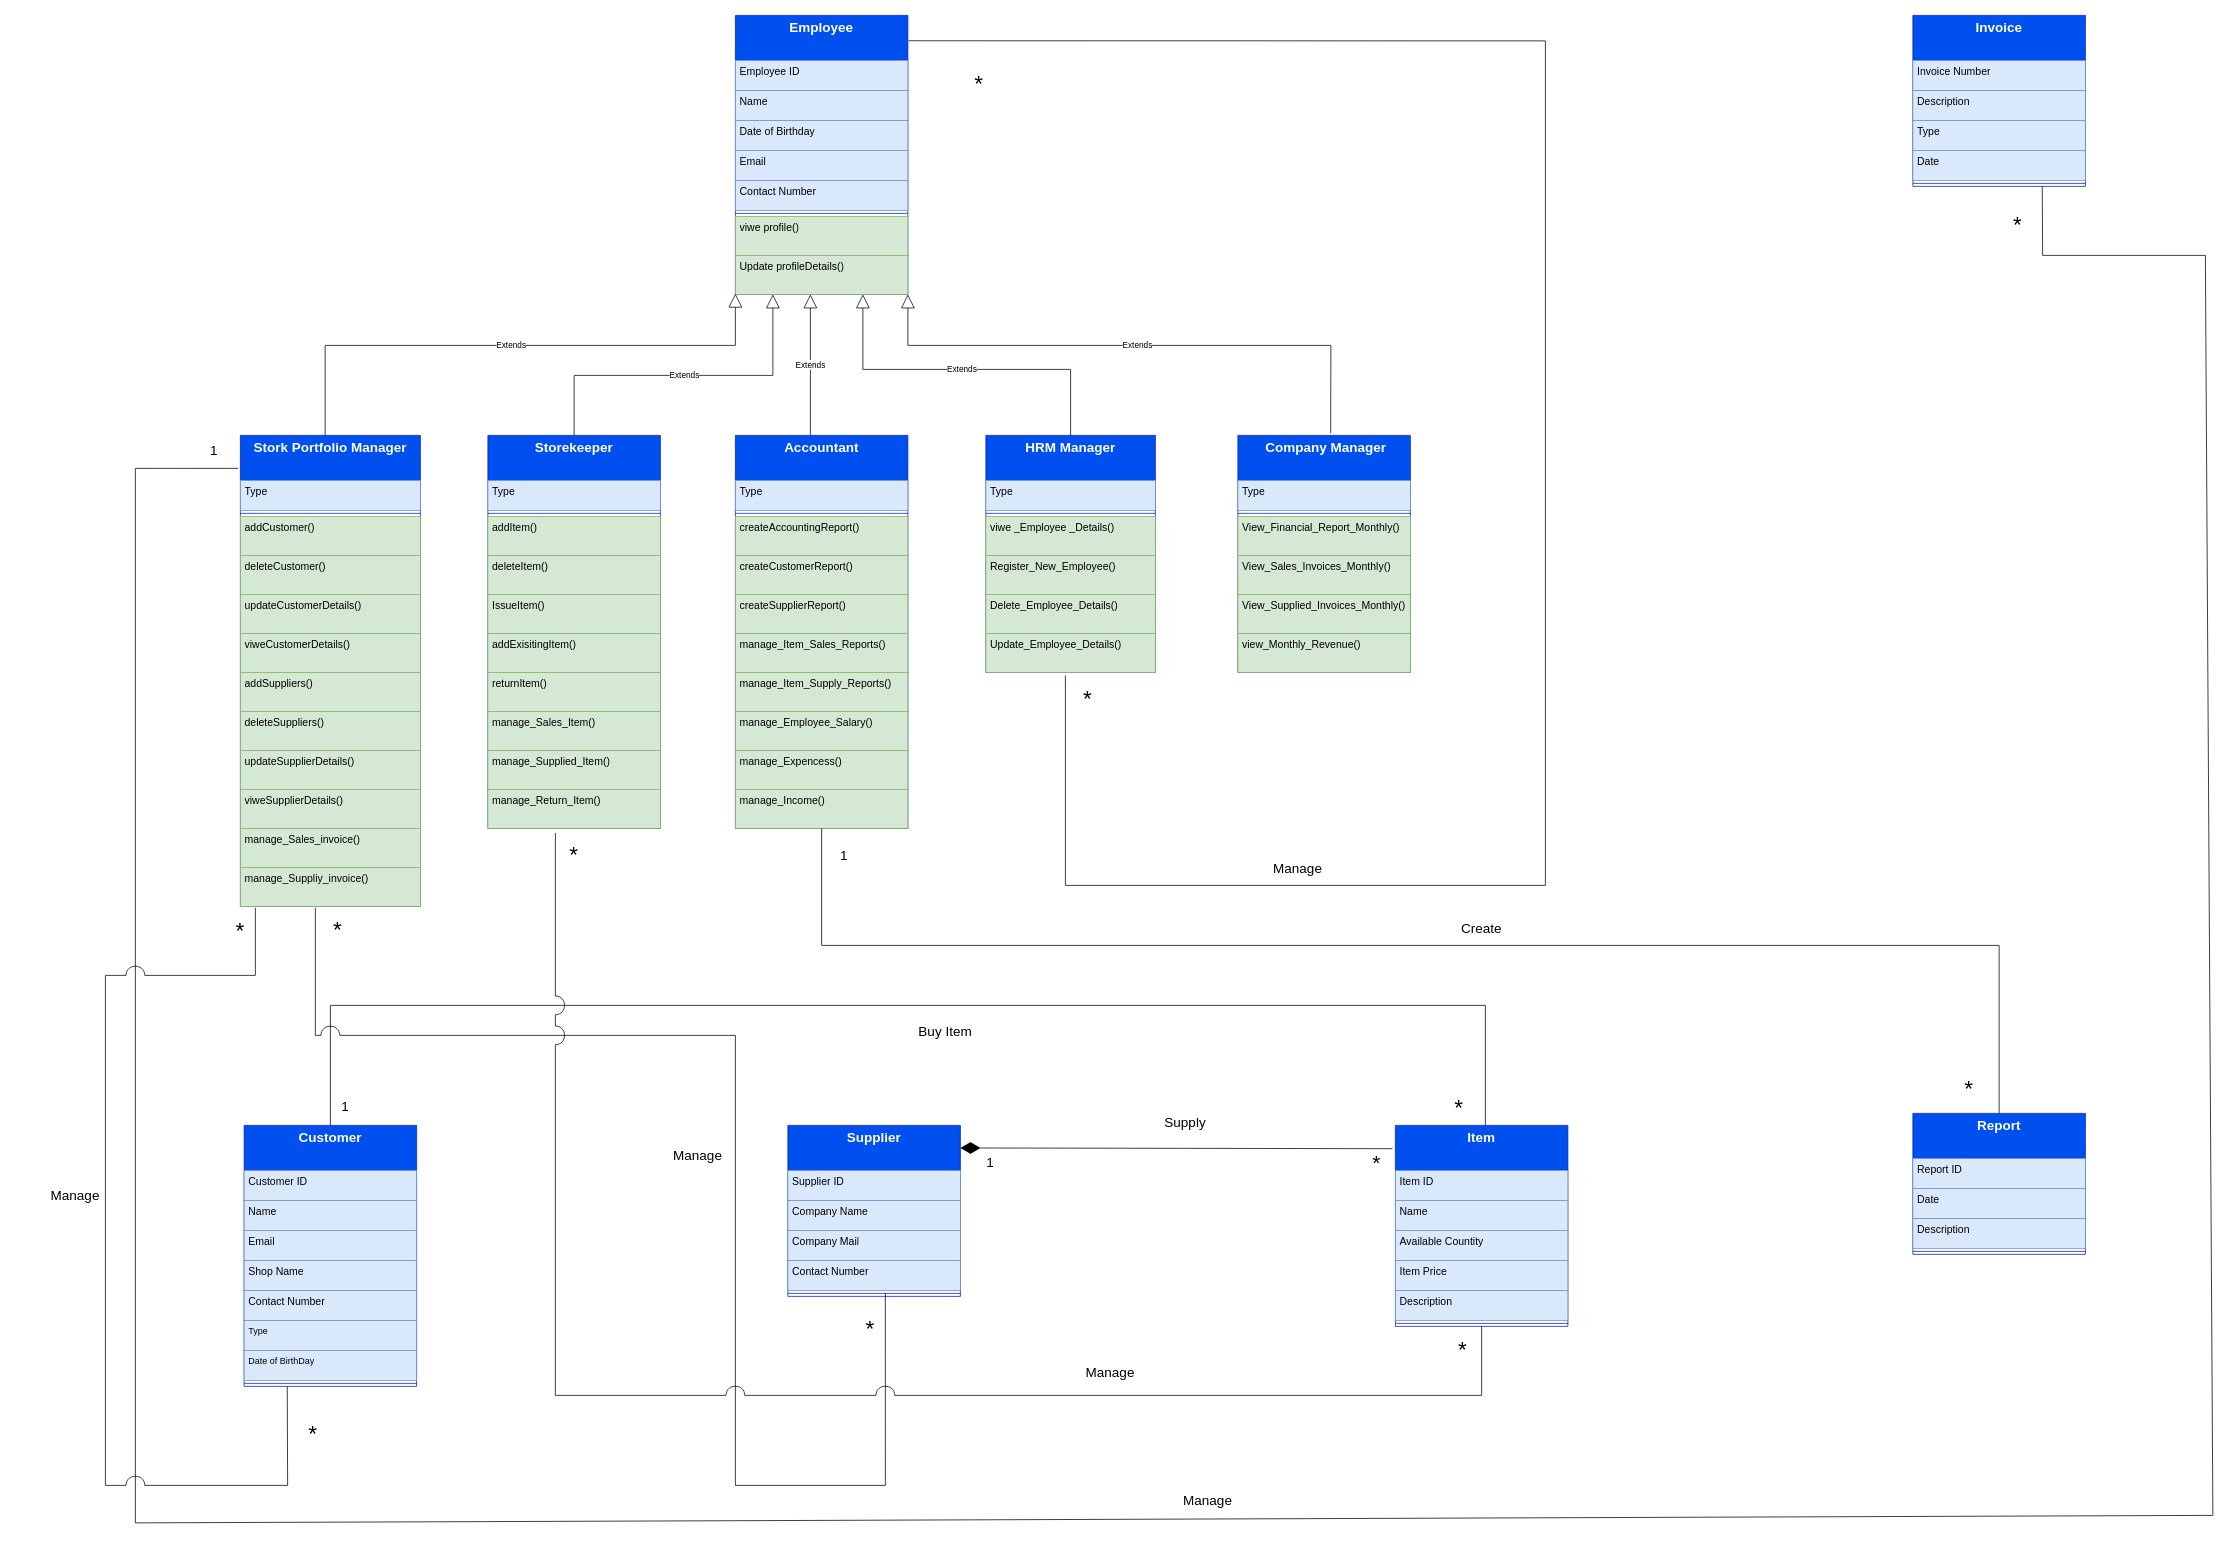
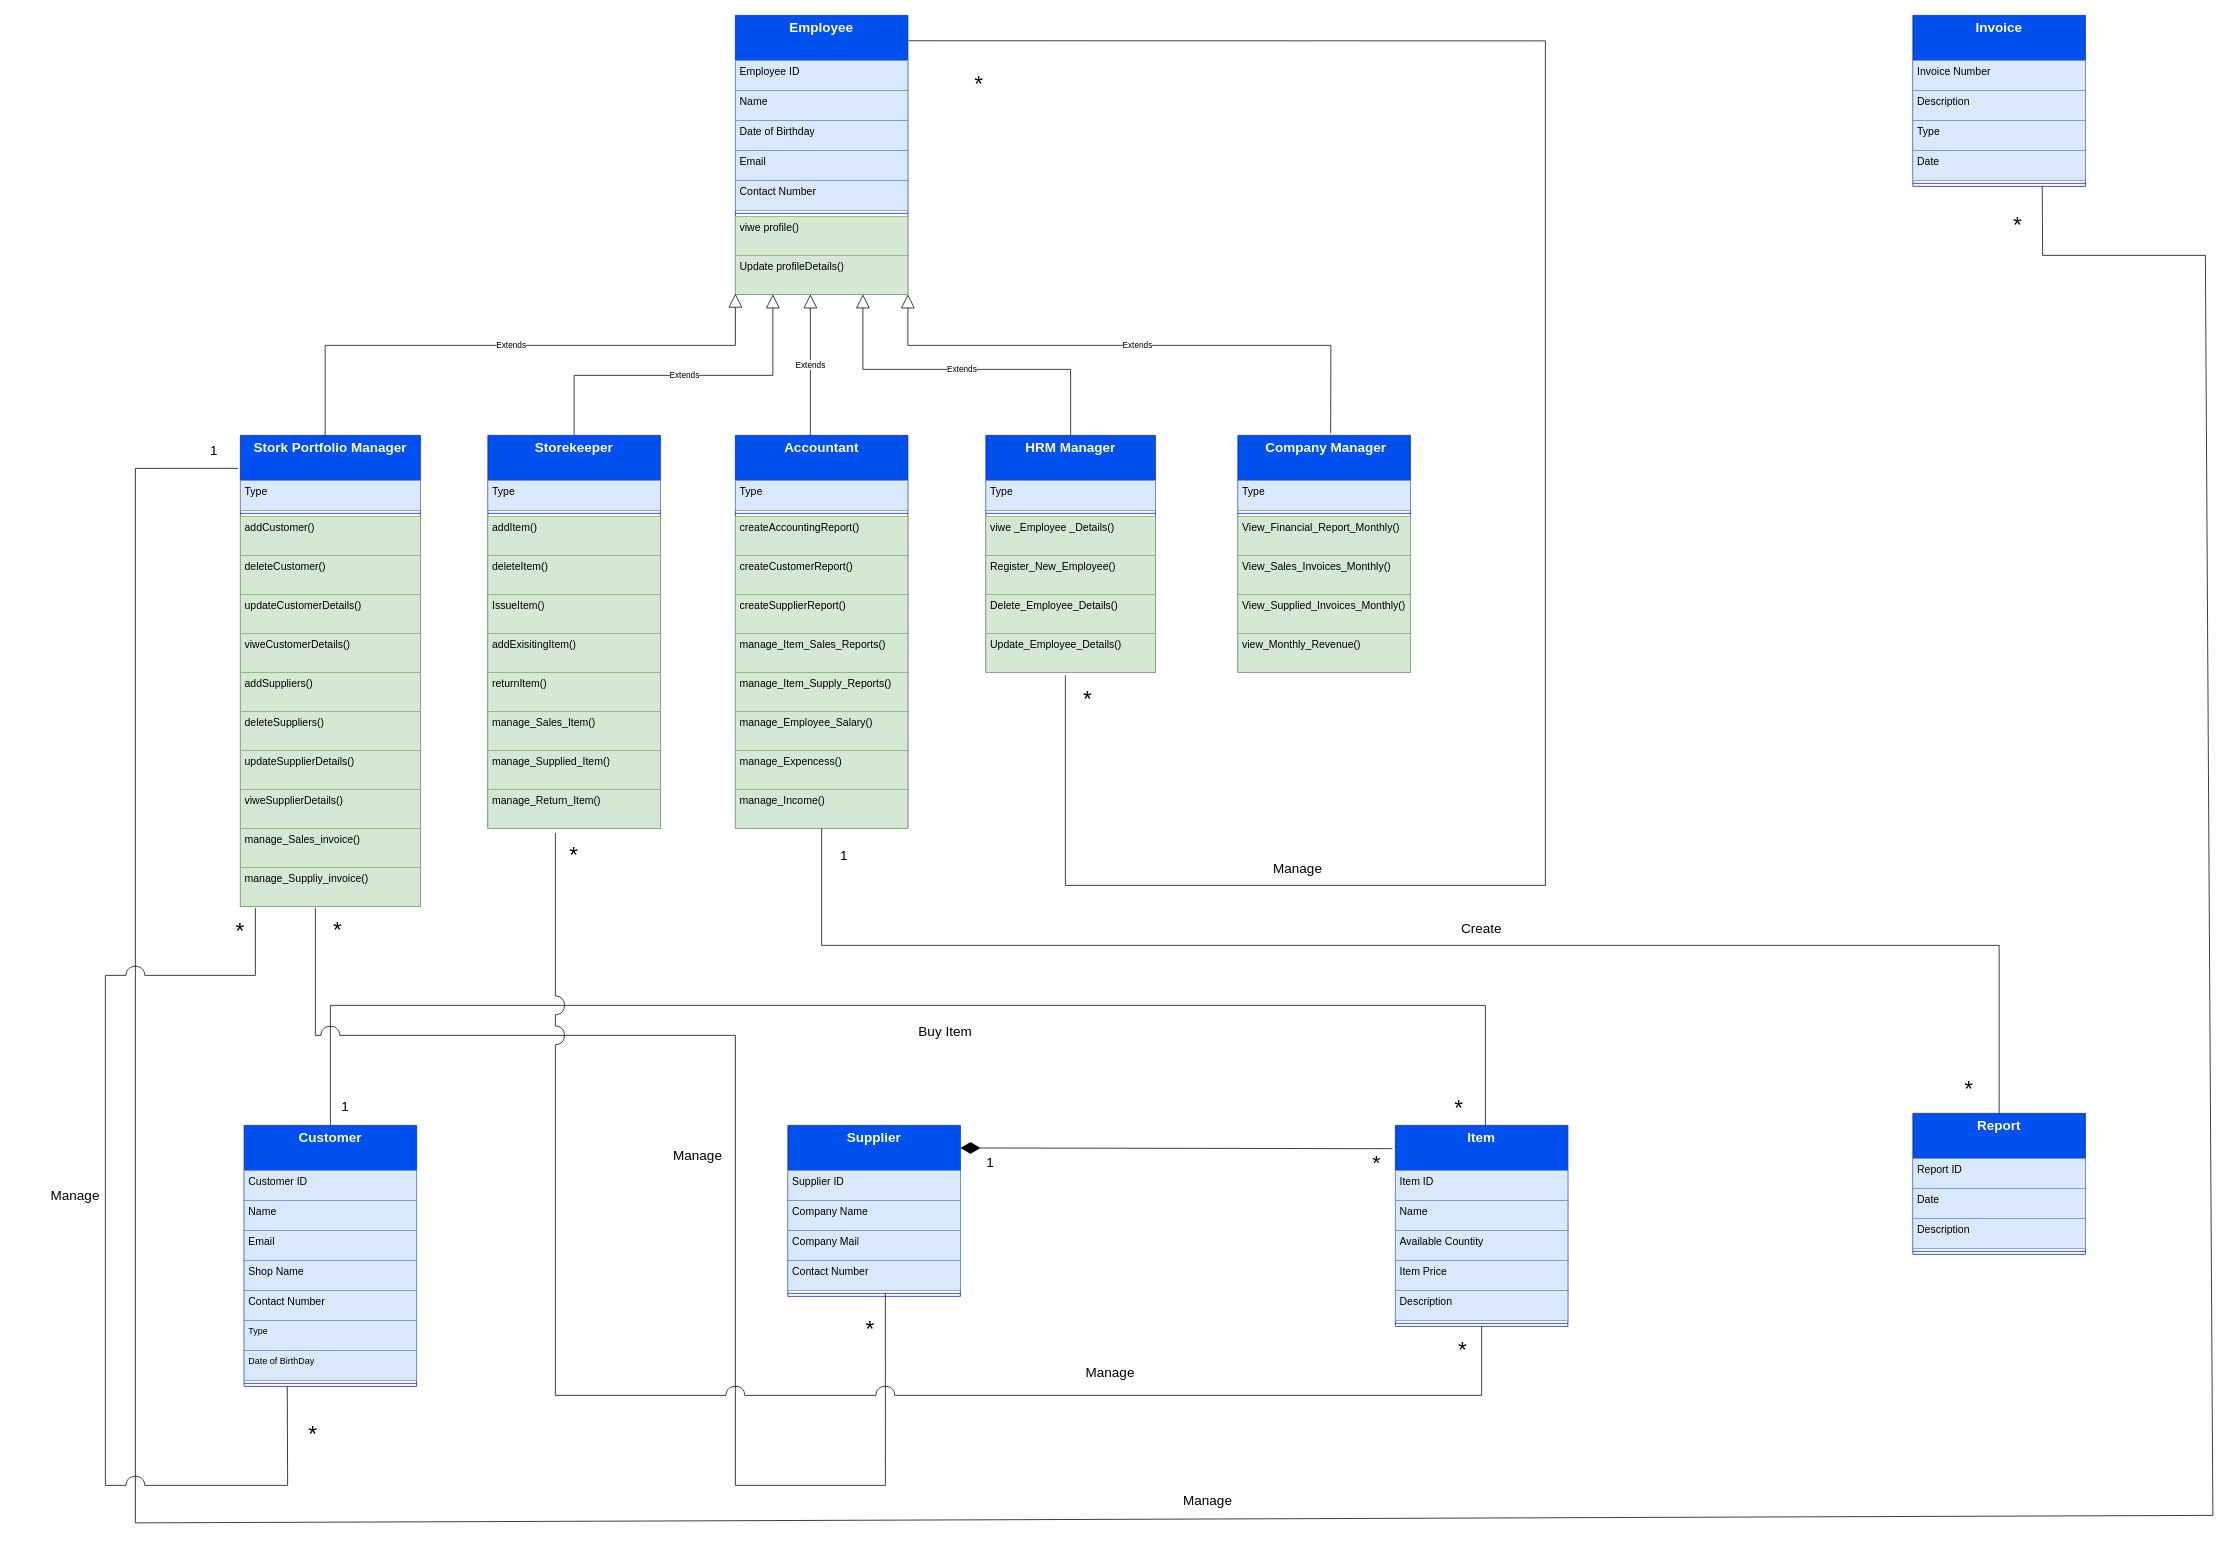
(1185, 1123) -> none
